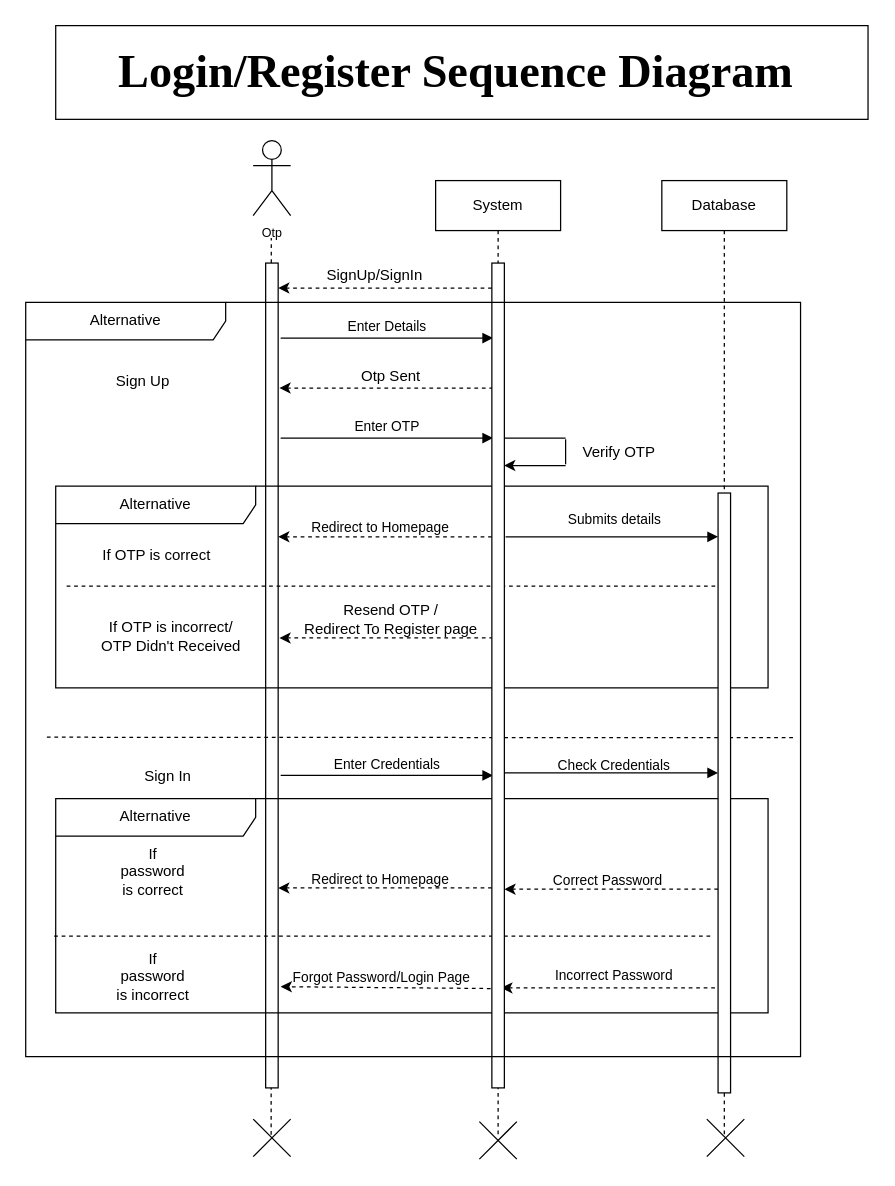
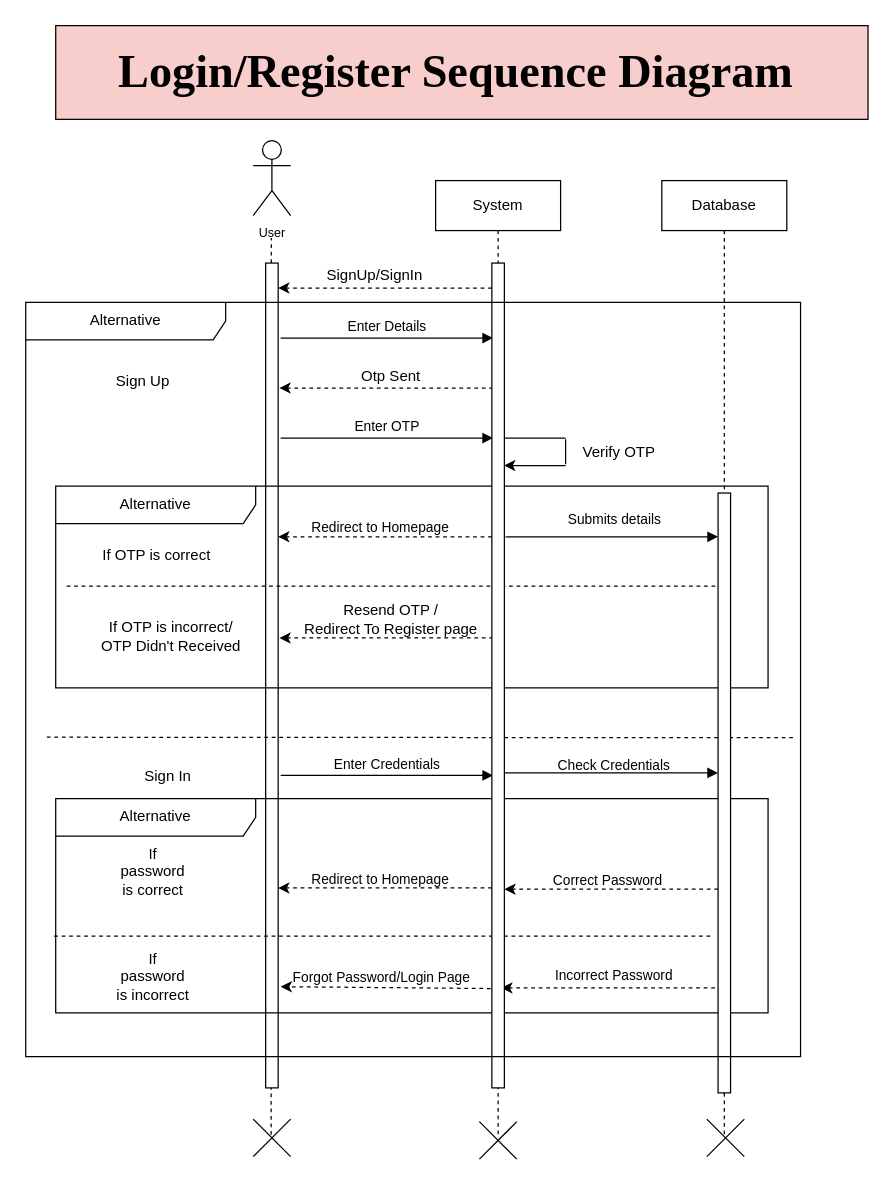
(462, 73) -> (462, 73)
(273, 233) -> (273, 233)
